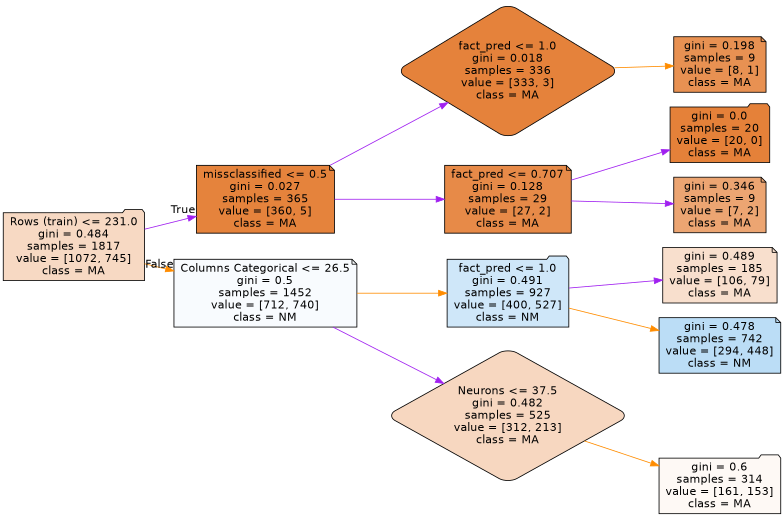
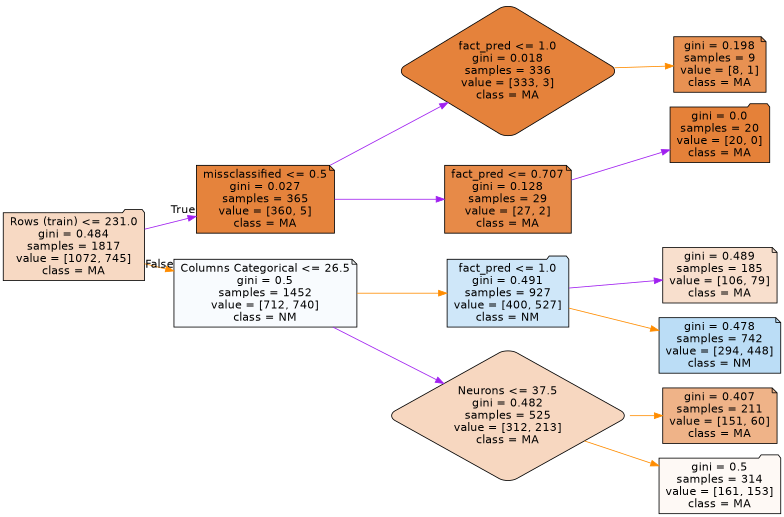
(720, 205) -> none
none -> (720, 416)
(720, 486) -> (720, 486)
